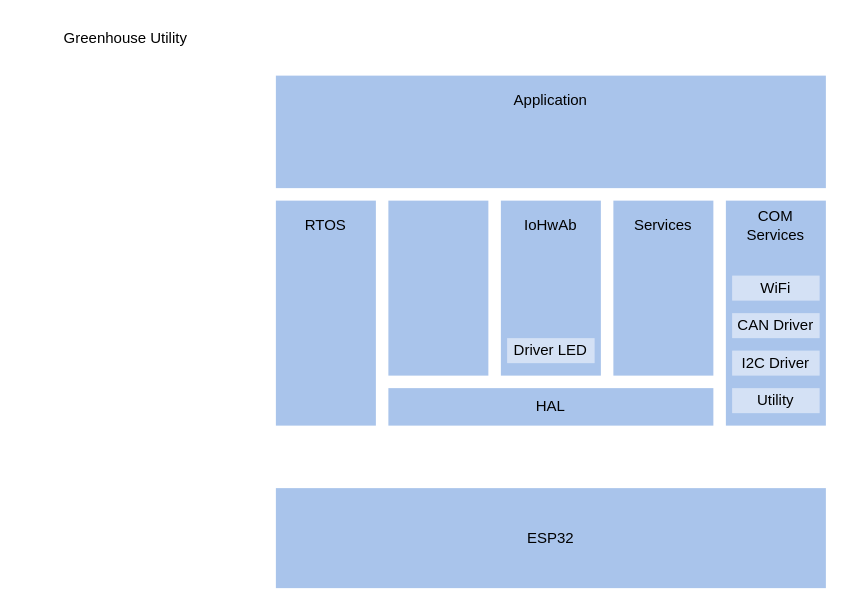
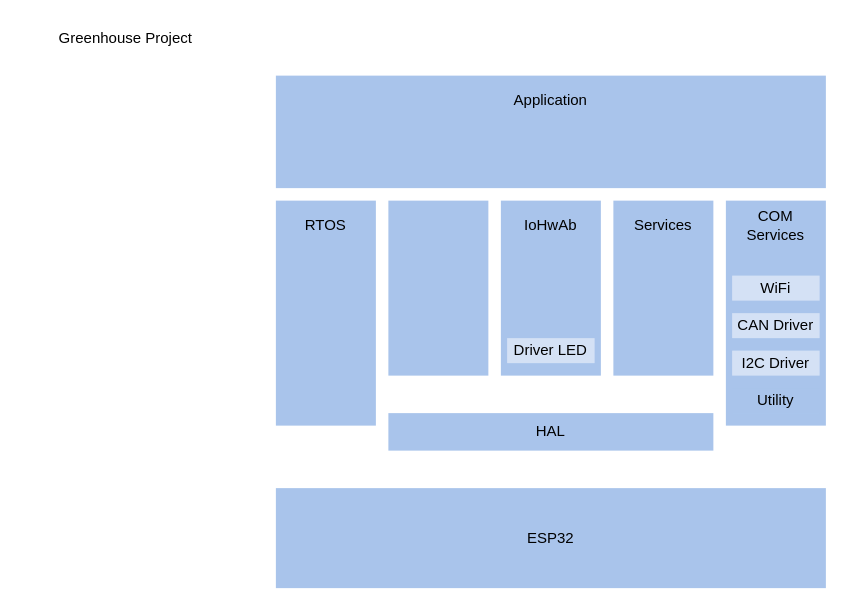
(126, 38) -> (126, 38)
(776, 401) -> (776, 401)
(551, 407) -> (551, 432)
